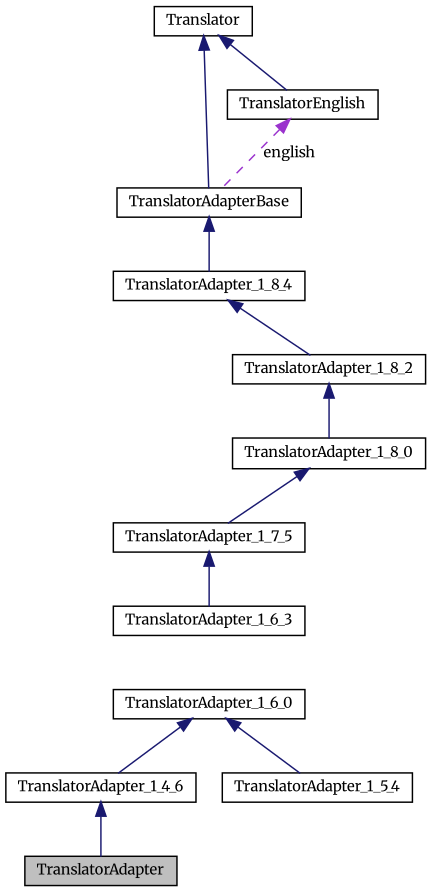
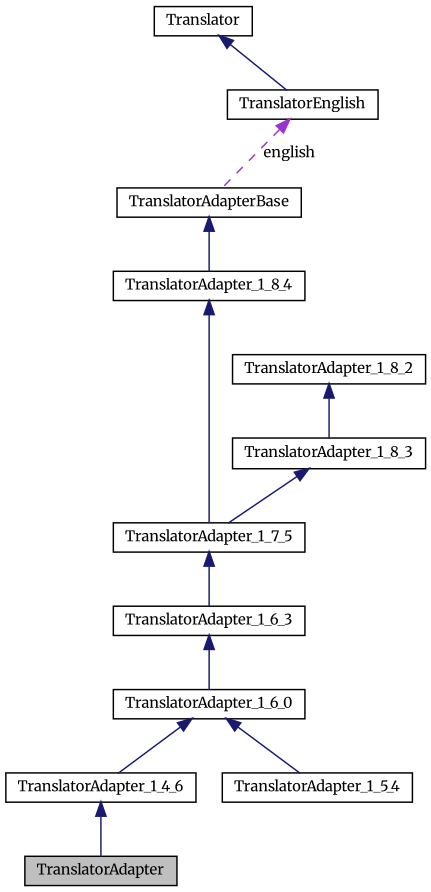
(206, 119) -> none
(275, 332) -> (209, 419)
(329, 453) -> (329, 453)
none -> (209, 670)
